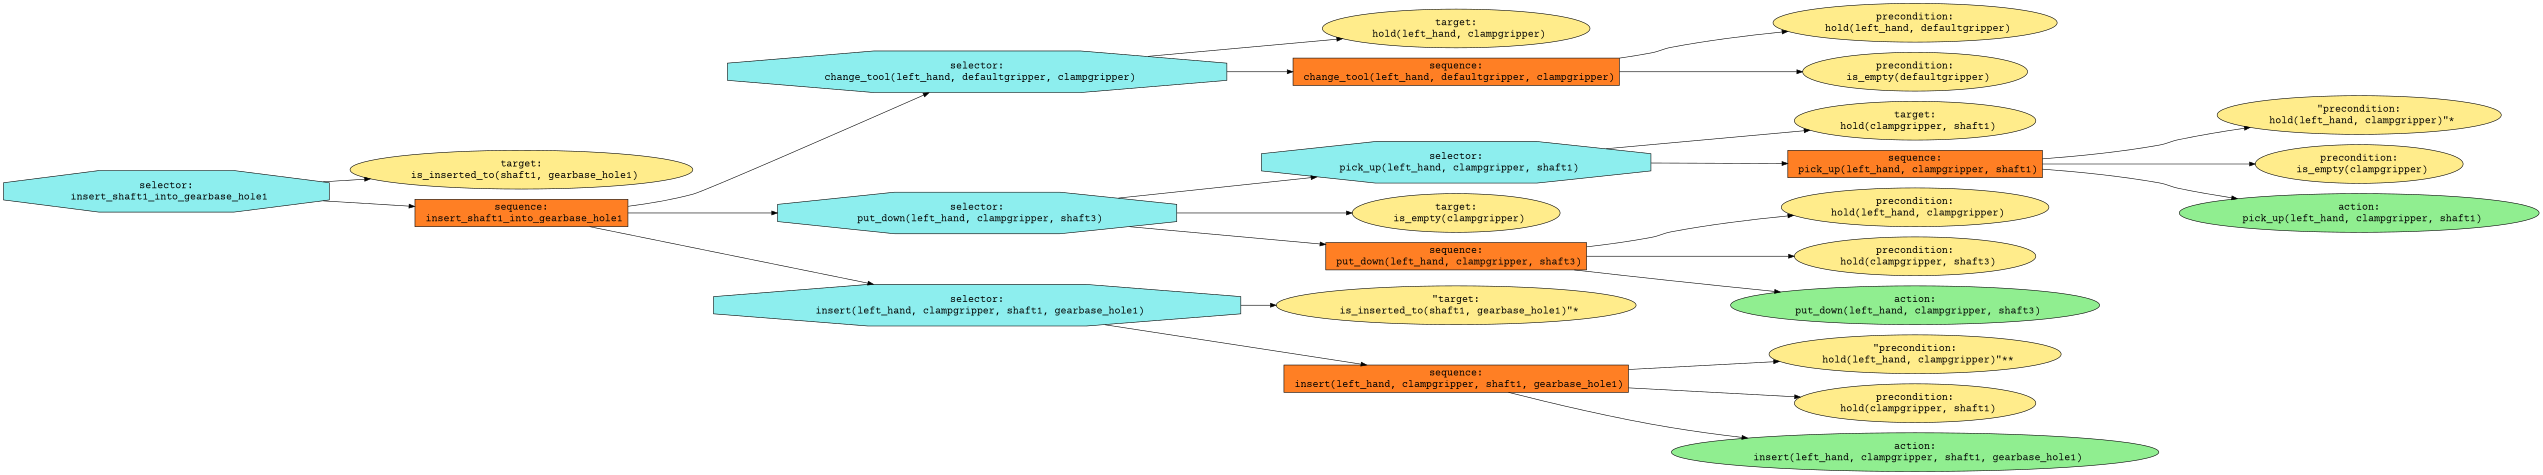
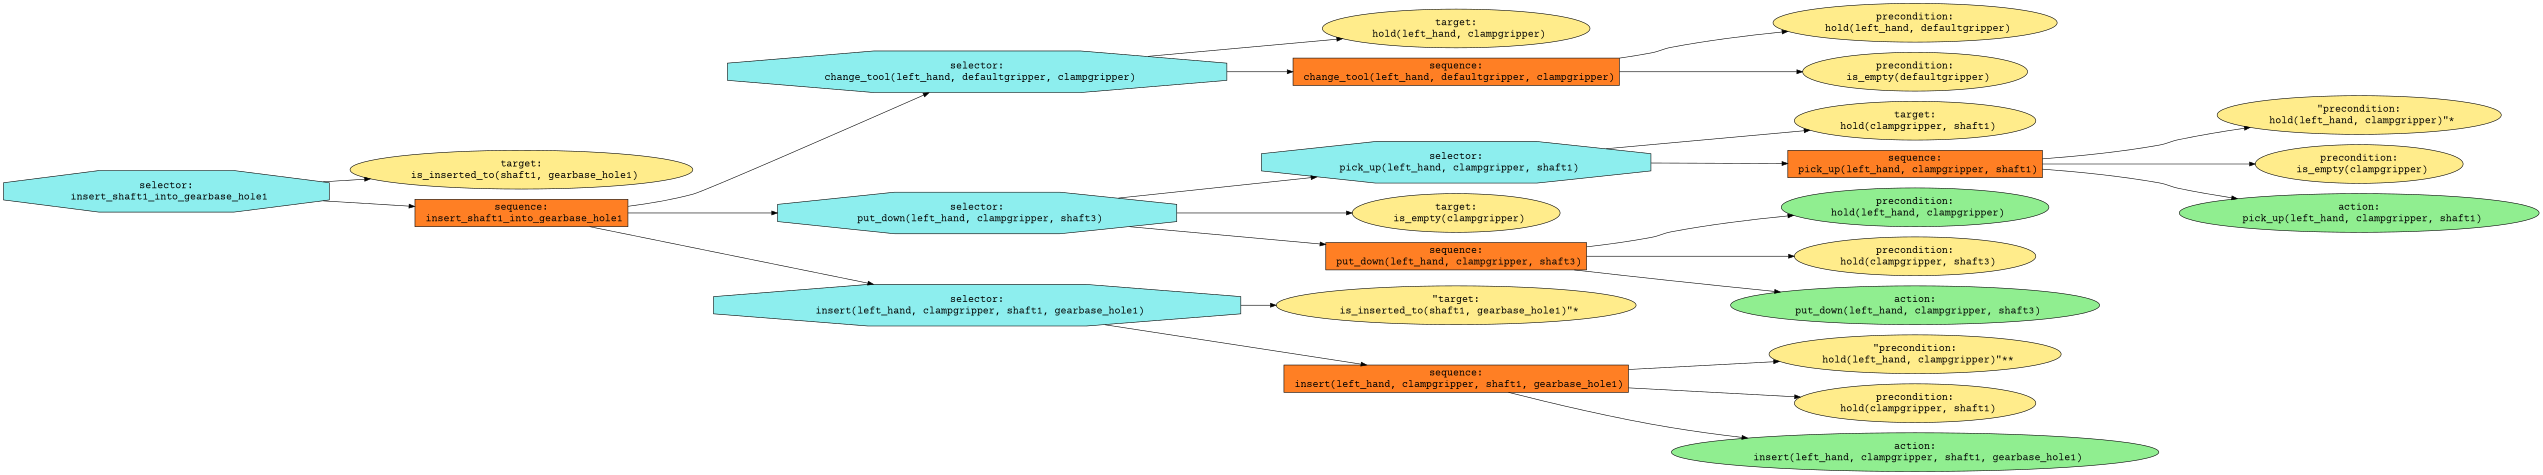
(1915, 207) -> (1915, 207)
